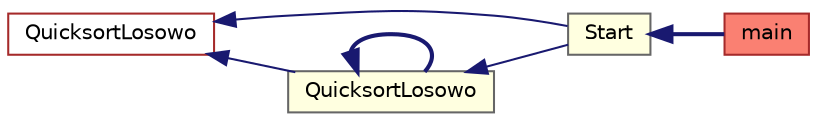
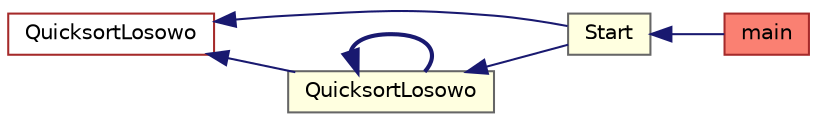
(698, 34) -> (698, 34)
